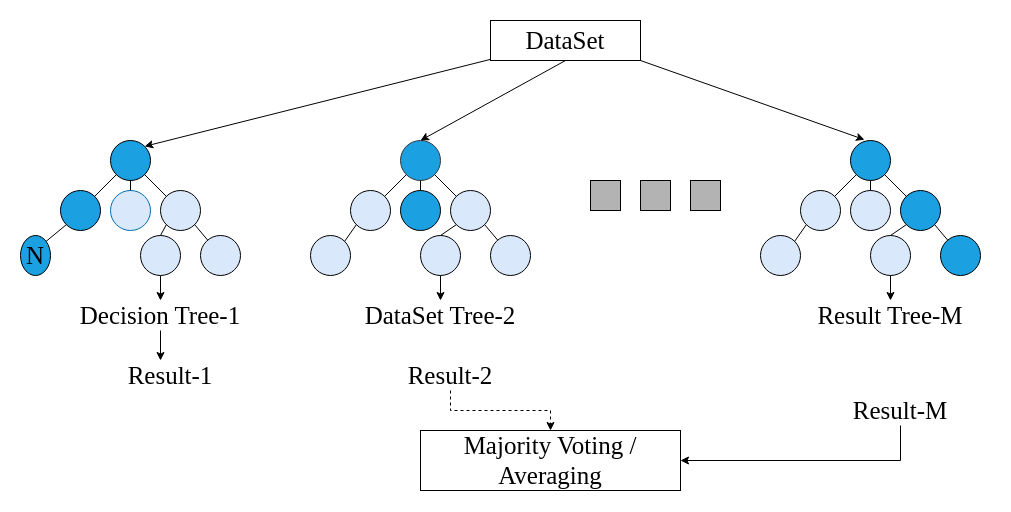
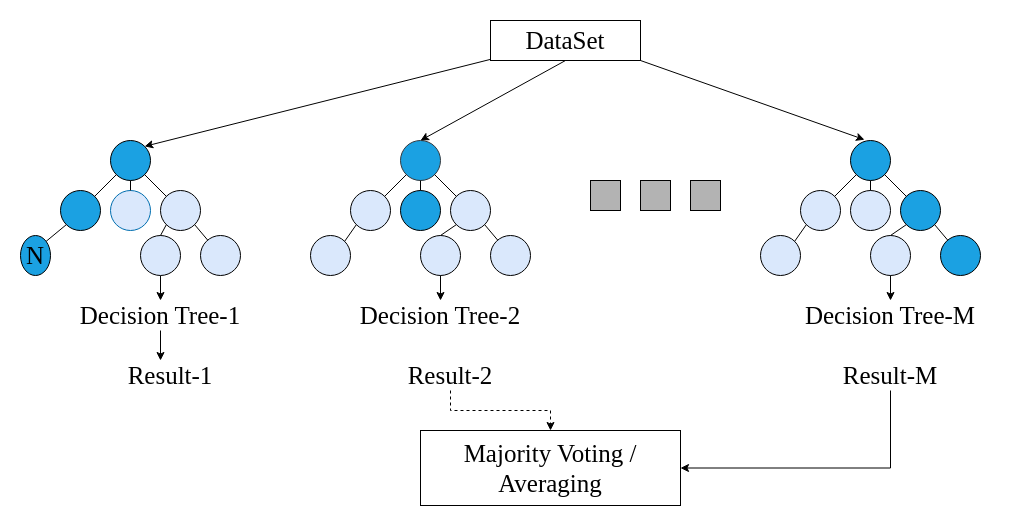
(441, 316) -> (441, 316)
(891, 316) -> (891, 316)
(901, 411) -> (891, 376)
(551, 461) -> (551, 468)
